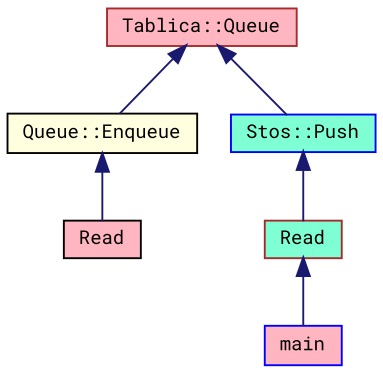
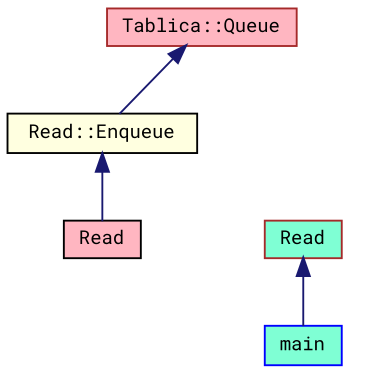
(102, 133) -> (102, 133)
(303, 133) -> none
(303, 346) -> (303, 346)
